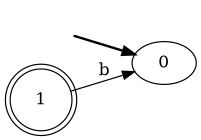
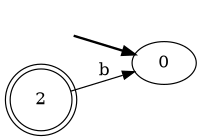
(41, 100) -> (41, 100)
